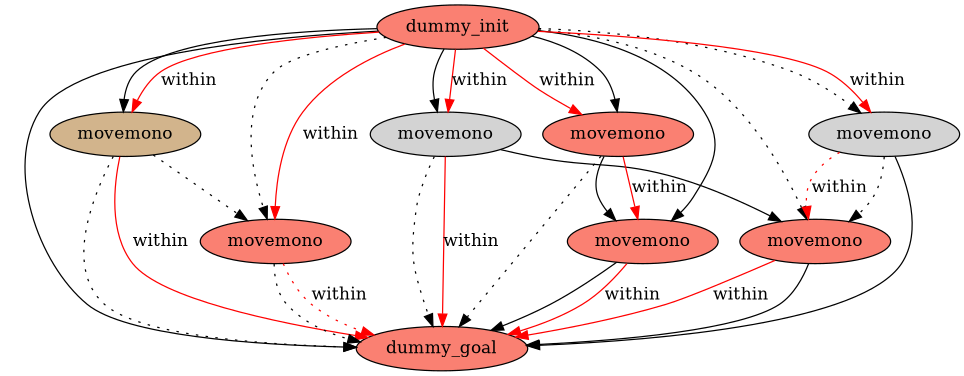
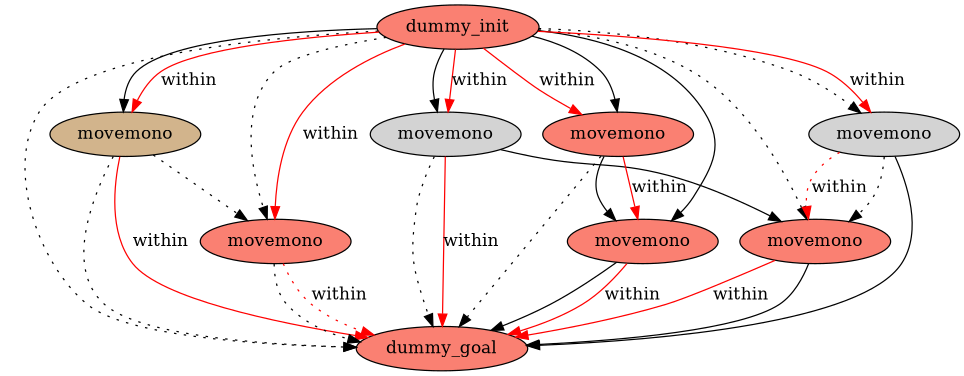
(26, 170) -> (26, 170)
